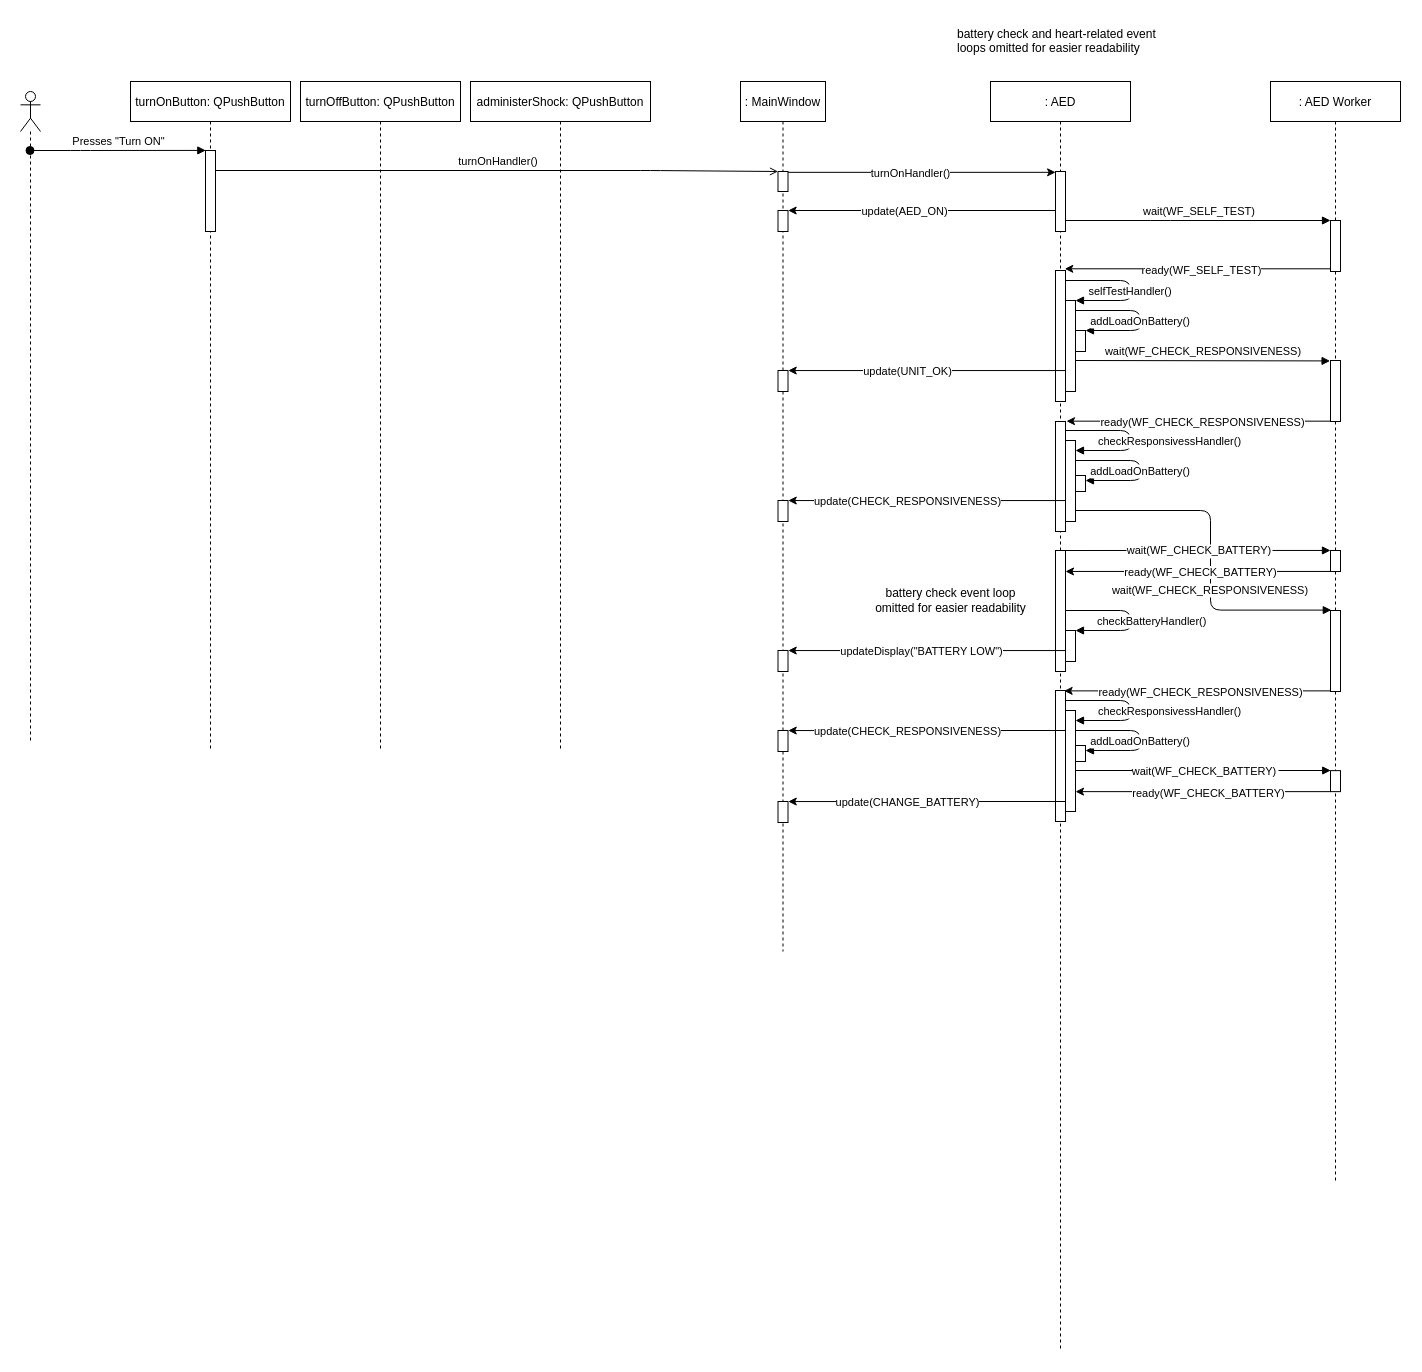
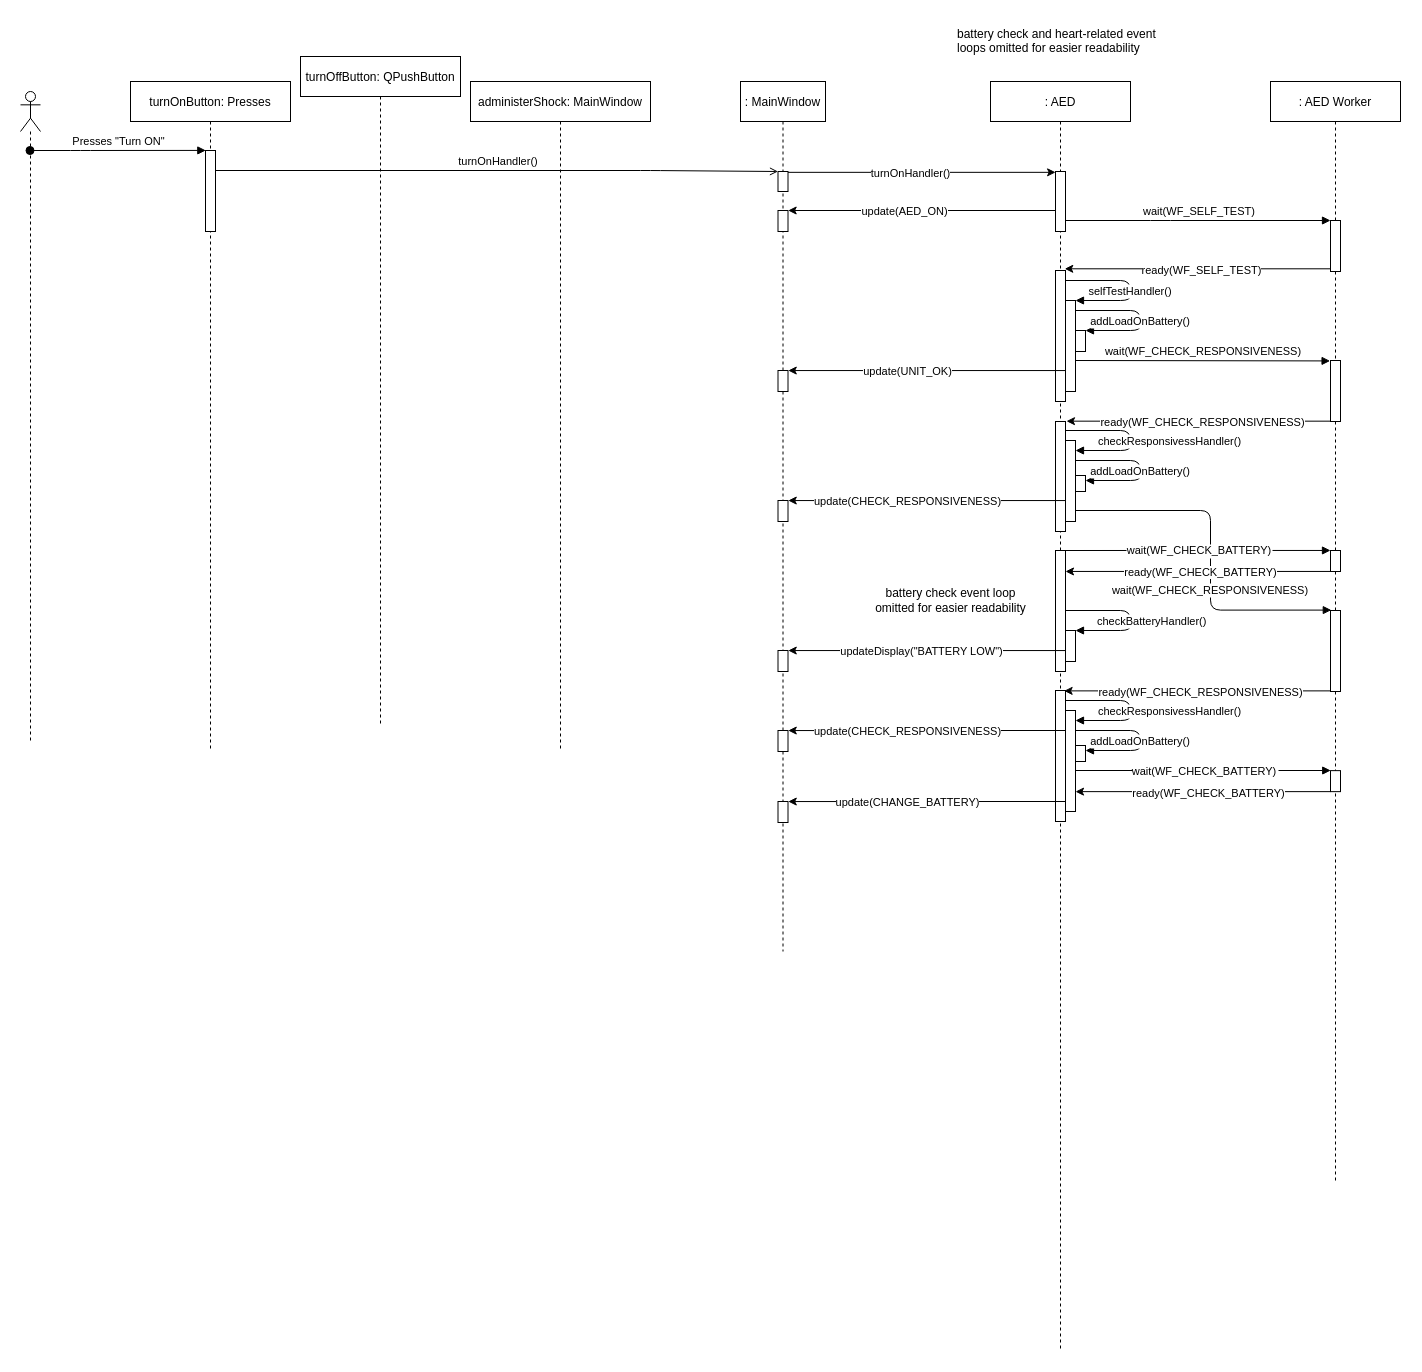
(210, 102) -> (210, 102)
(560, 102) -> (560, 102)
(381, 416) -> (381, 391)
